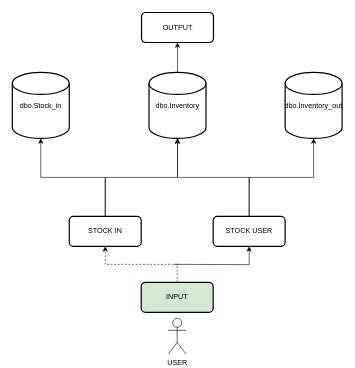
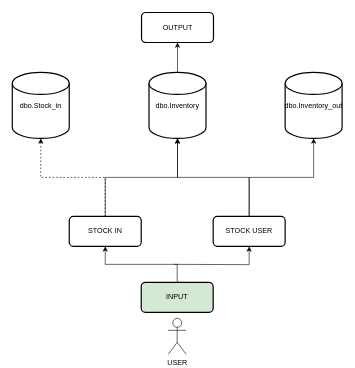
(55, 177) -> (55, 177)
(143, 264) -> (143, 264)
